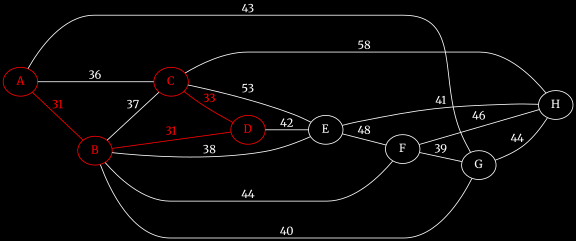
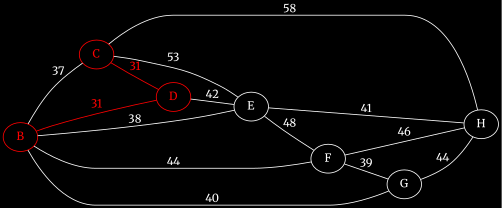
(20, 82) -> none
(210, 99) -> (135, 67)
